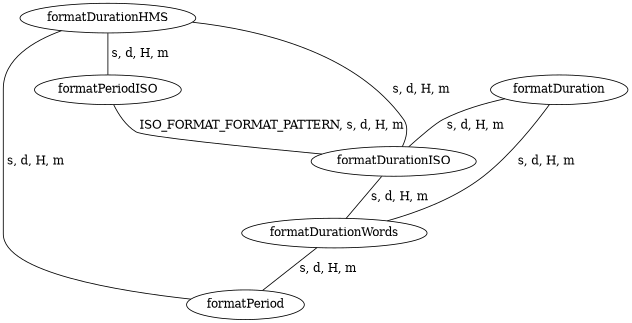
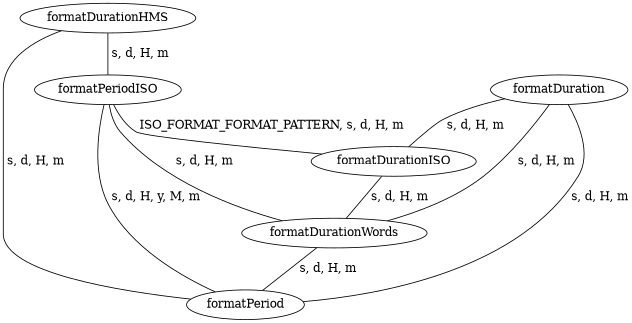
(321, 56) -> none
none -> (182, 180)
none -> (119, 221)
none -> (490, 253)
